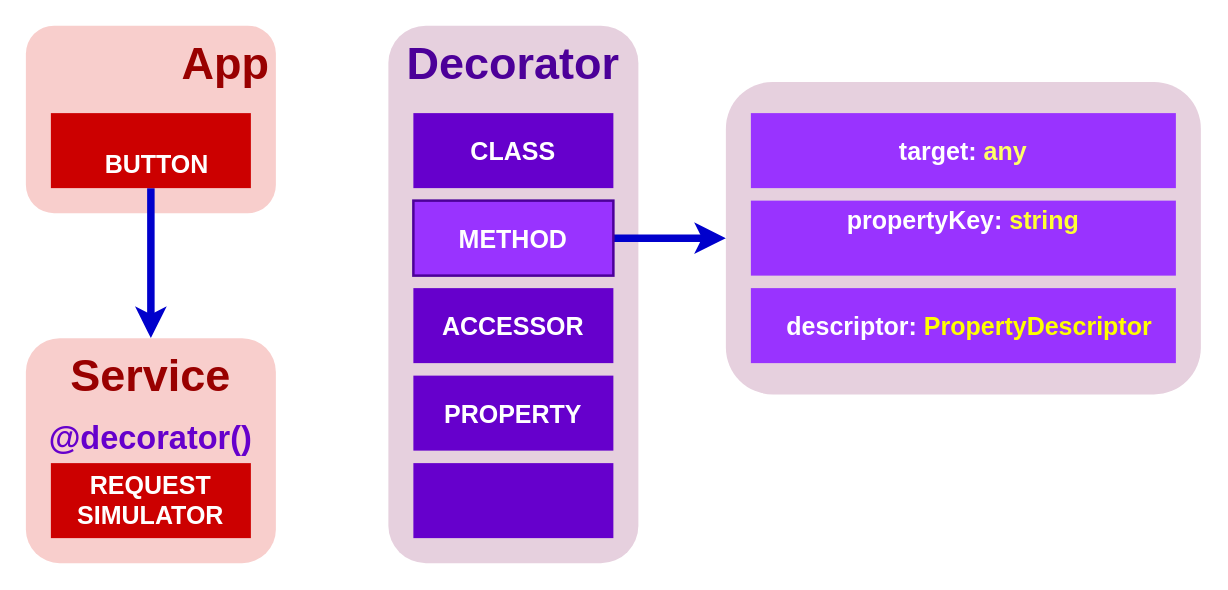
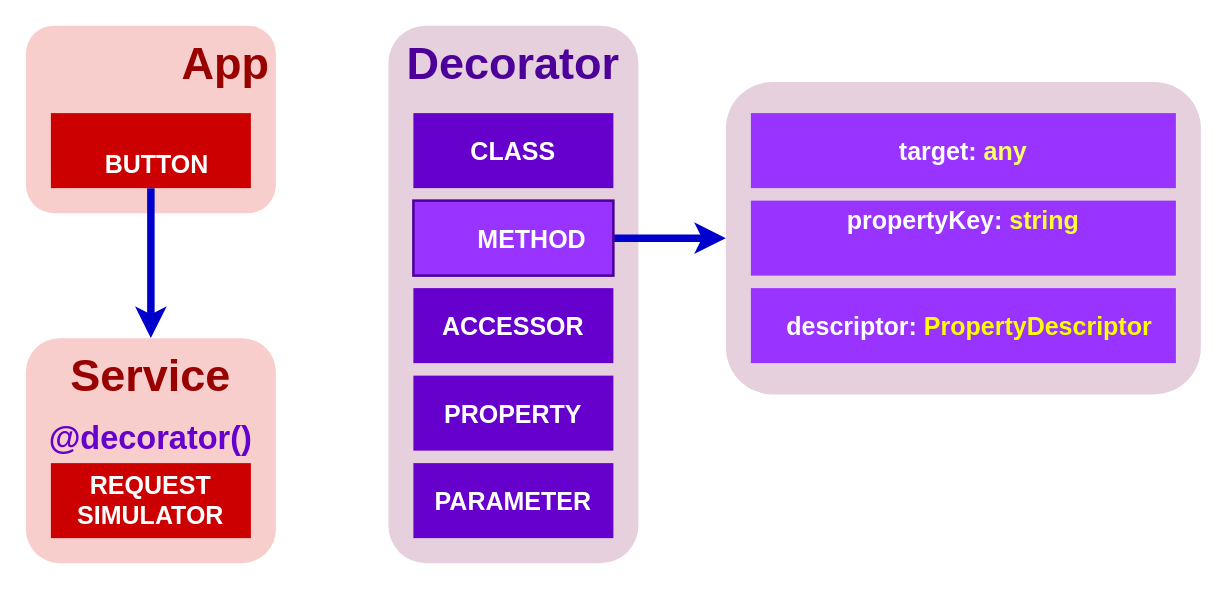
(513, 238) -> (532, 238)
none -> (513, 501)
